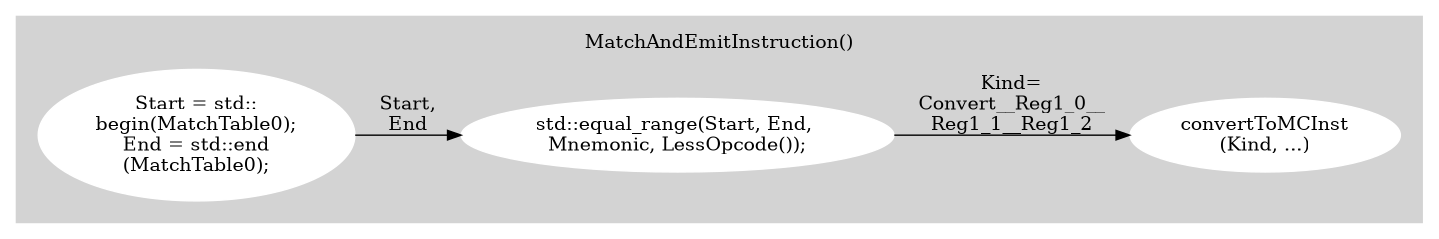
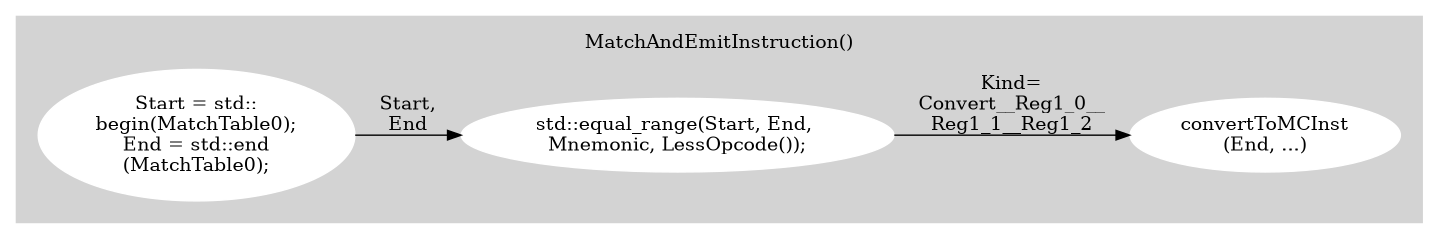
(1265, 135) -> (1265, 135)
